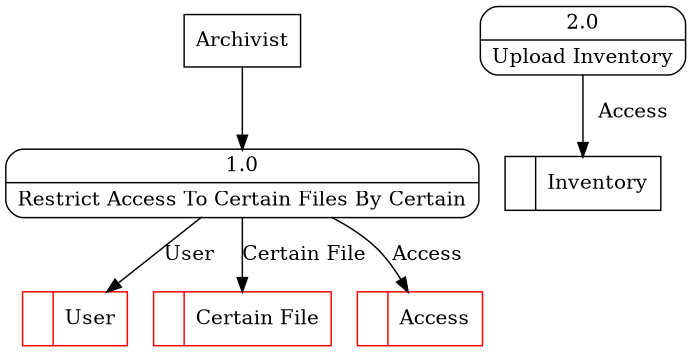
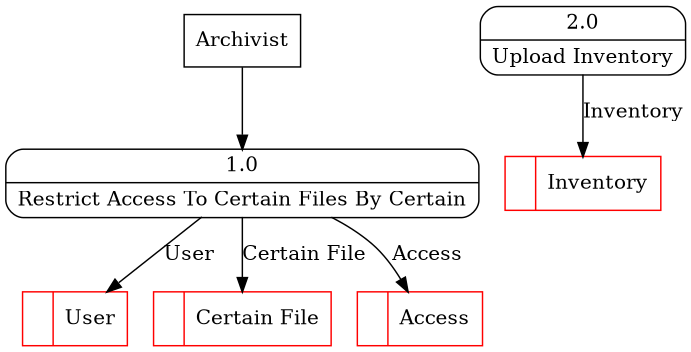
(634, 112) -> (634, 112)
(583, 183) -> (583, 183)
